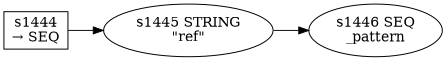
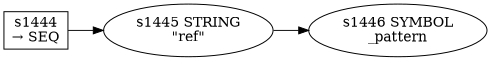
(376, 30) -> (398, 30)
